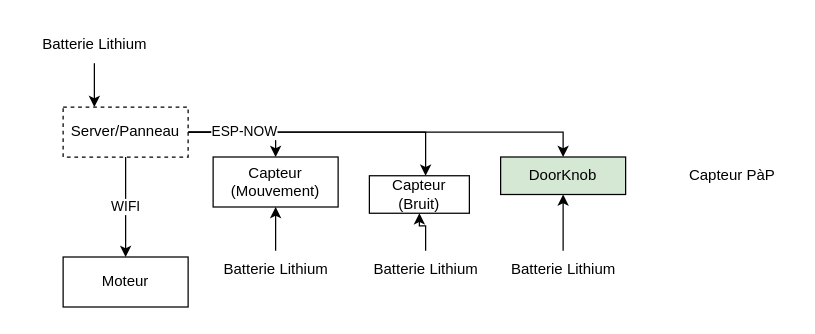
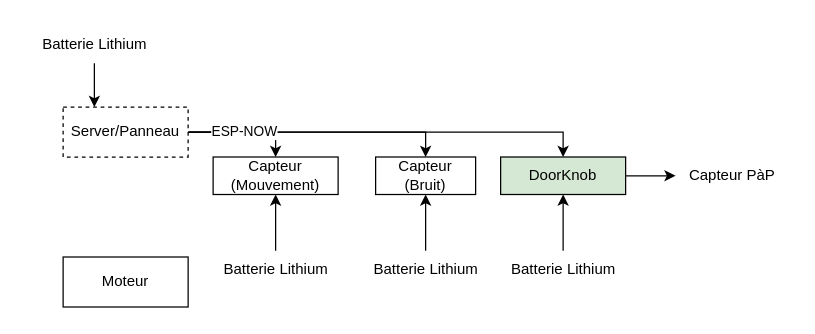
none -> (647, 176)
(276, 182) -> (276, 176)
(419, 194) -> (426, 176)
(126, 203) -> none
